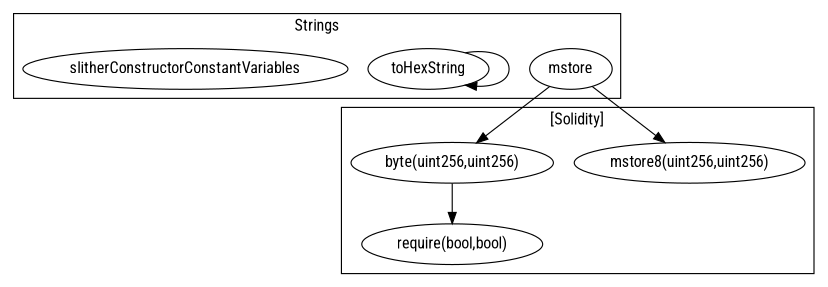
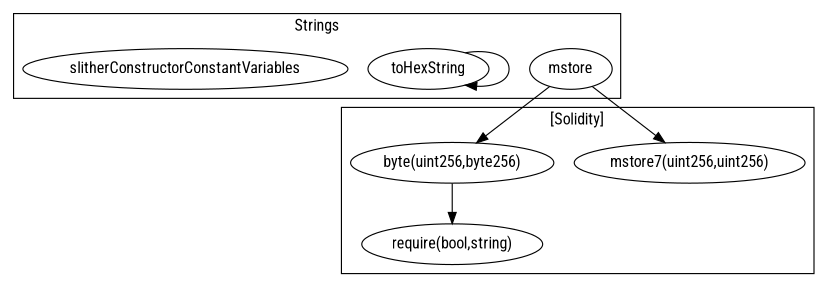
(452, 163) -> (452, 163)
(690, 163) -> (690, 163)
(452, 244) -> (452, 244)
